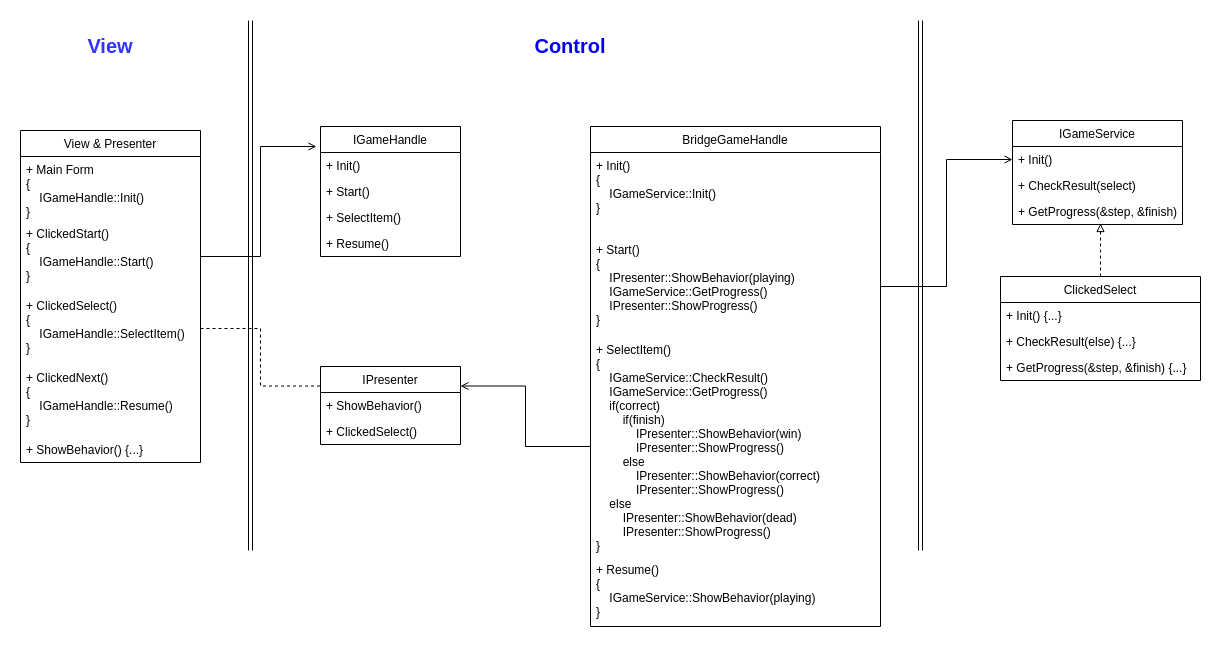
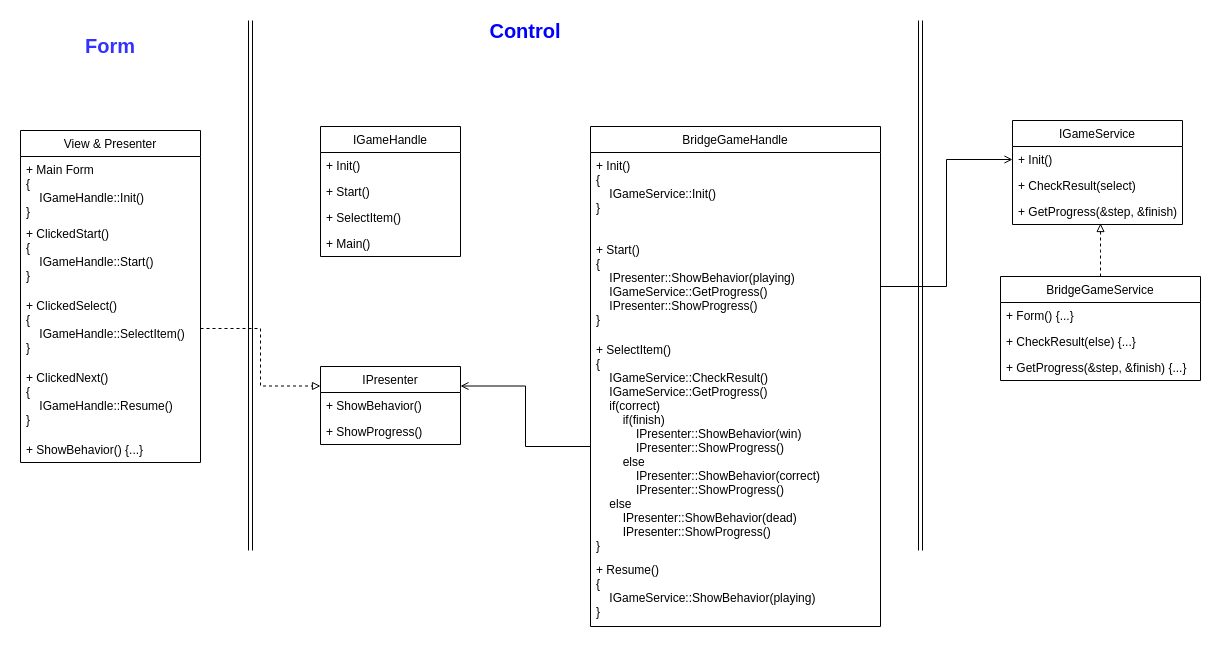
(111, 46) -> (111, 46)
(571, 46) -> (526, 31)
(261, 206) -> none
(358, 244) -> (350, 244)
(1100, 290) -> (1100, 290)
(1044, 316) -> (1045, 316)
(314, 386) -> (311, 386)
(377, 432) -> (378, 432)
